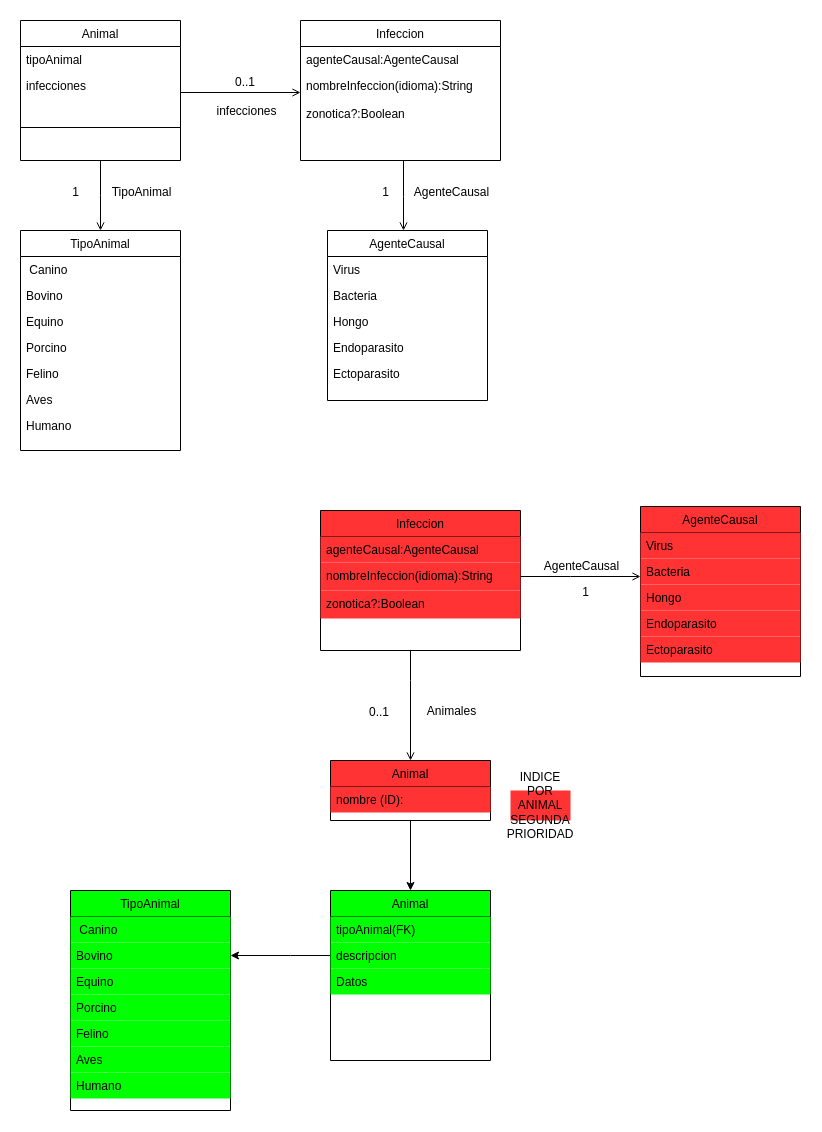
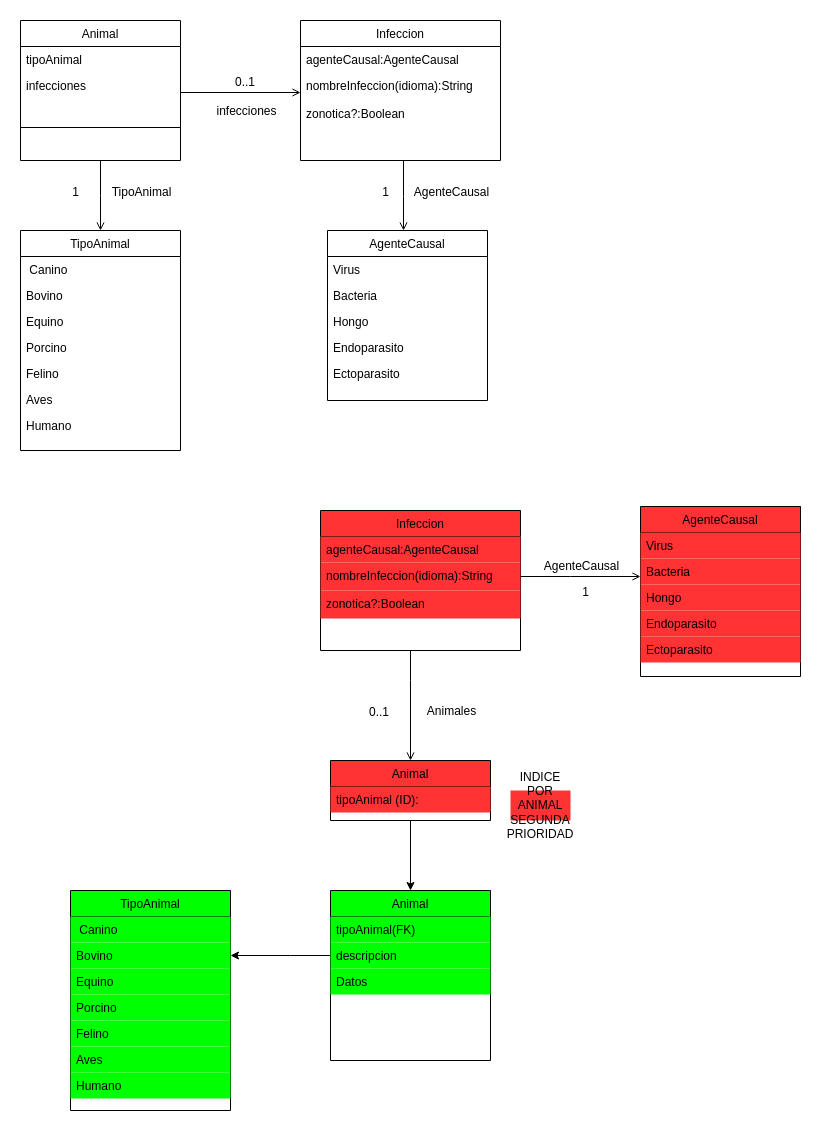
(373, 800) -> (382, 800)
